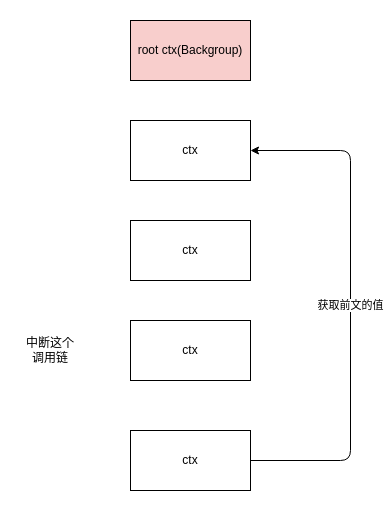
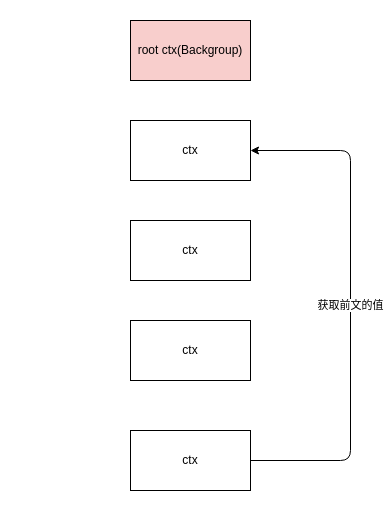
(51, 351) -> none
